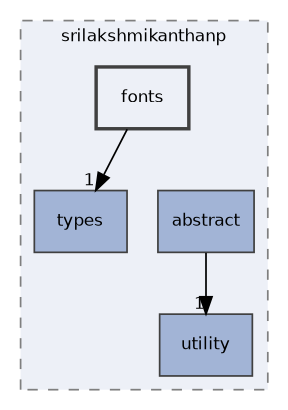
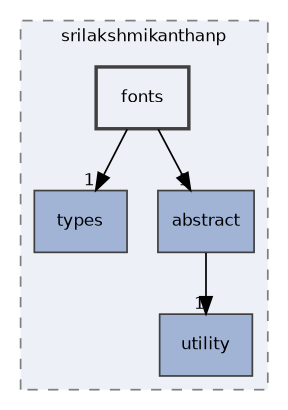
none -> (170, 152)
